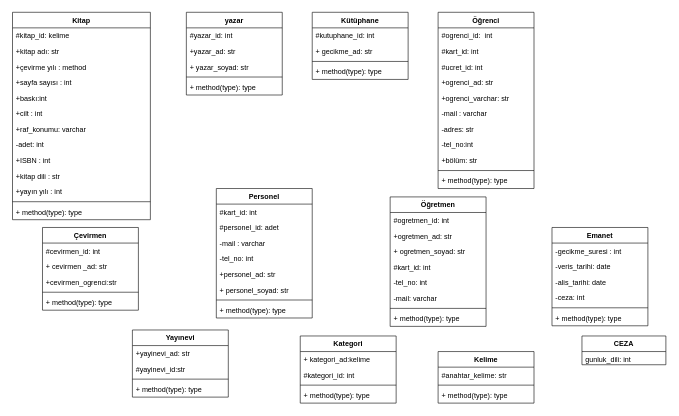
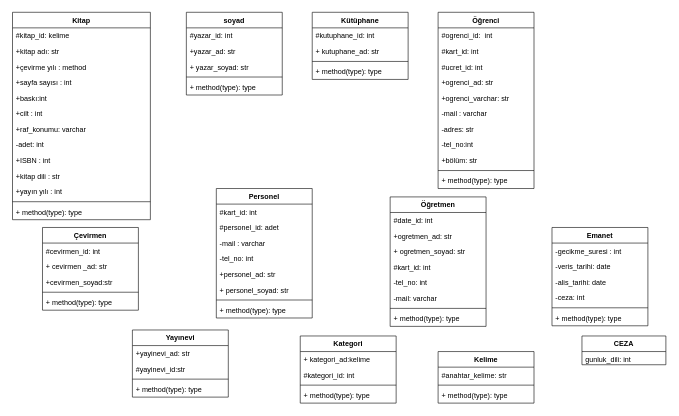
(234, 20) -> (234, 20)
(346, 52) -> (351, 52)
(424, 221) -> (416, 221)
(85, 283) -> (82, 283)
